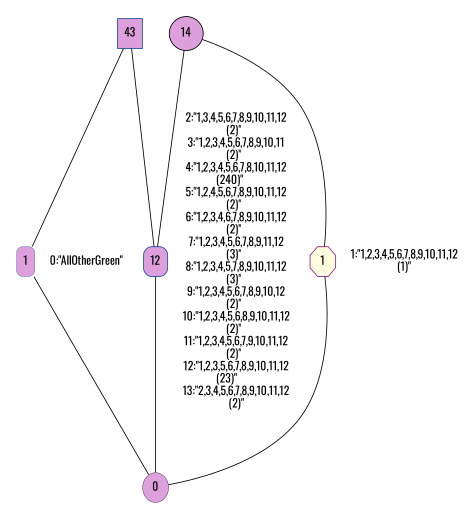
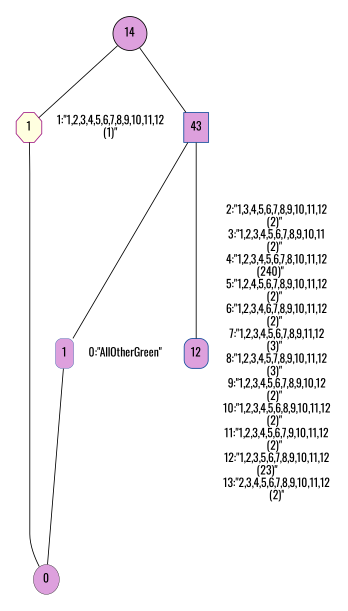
(171, 149) -> (163, 80)
(156, 375) -> none
